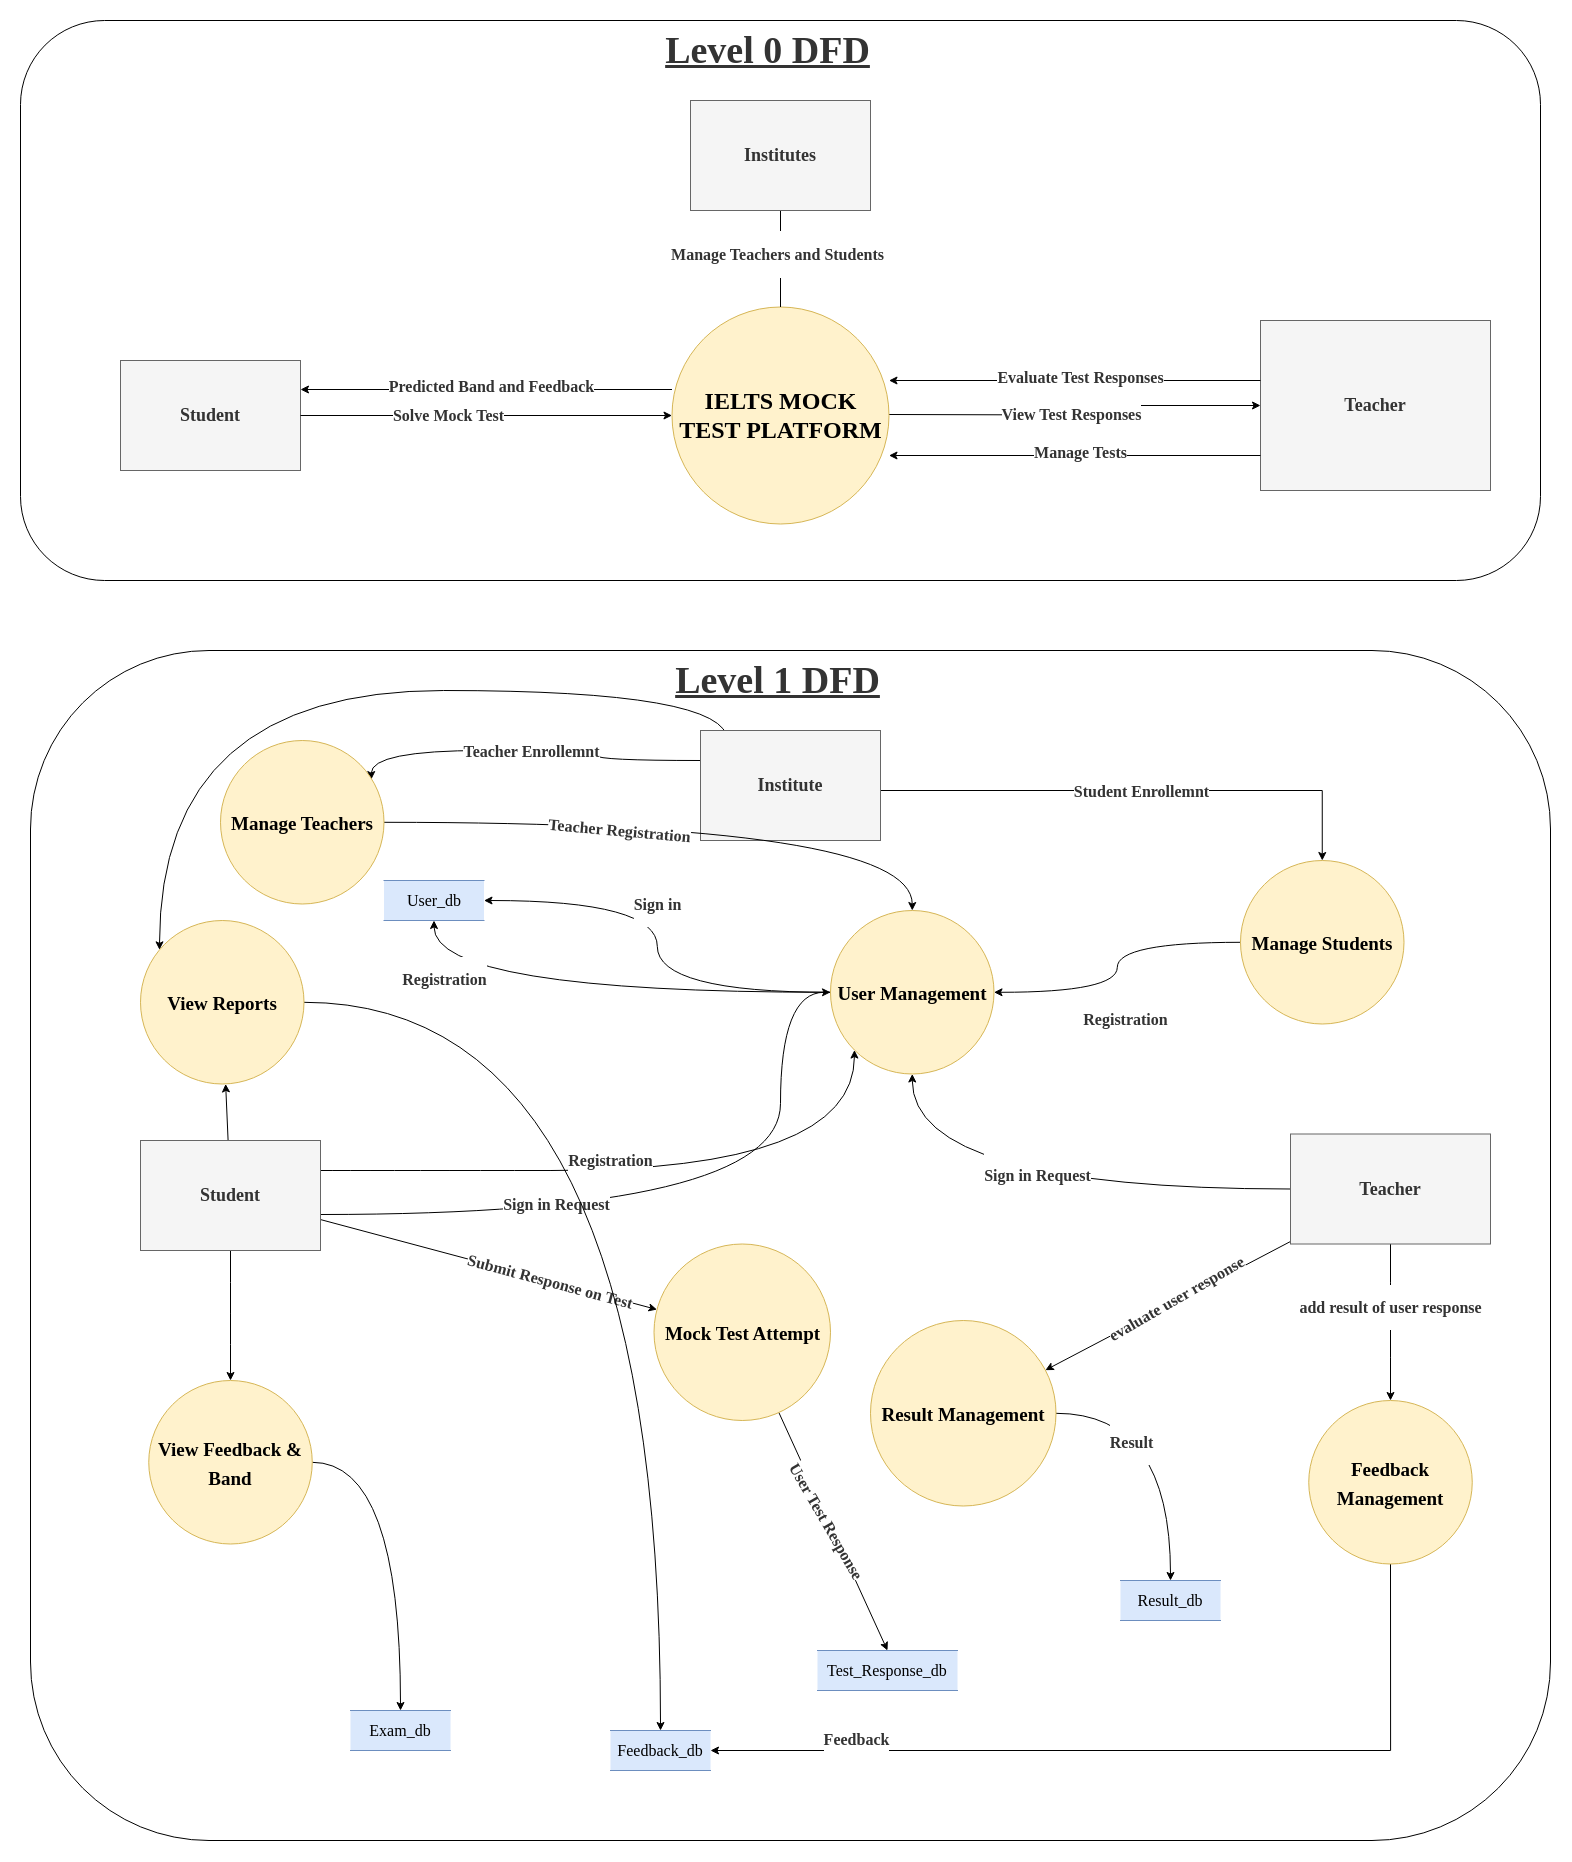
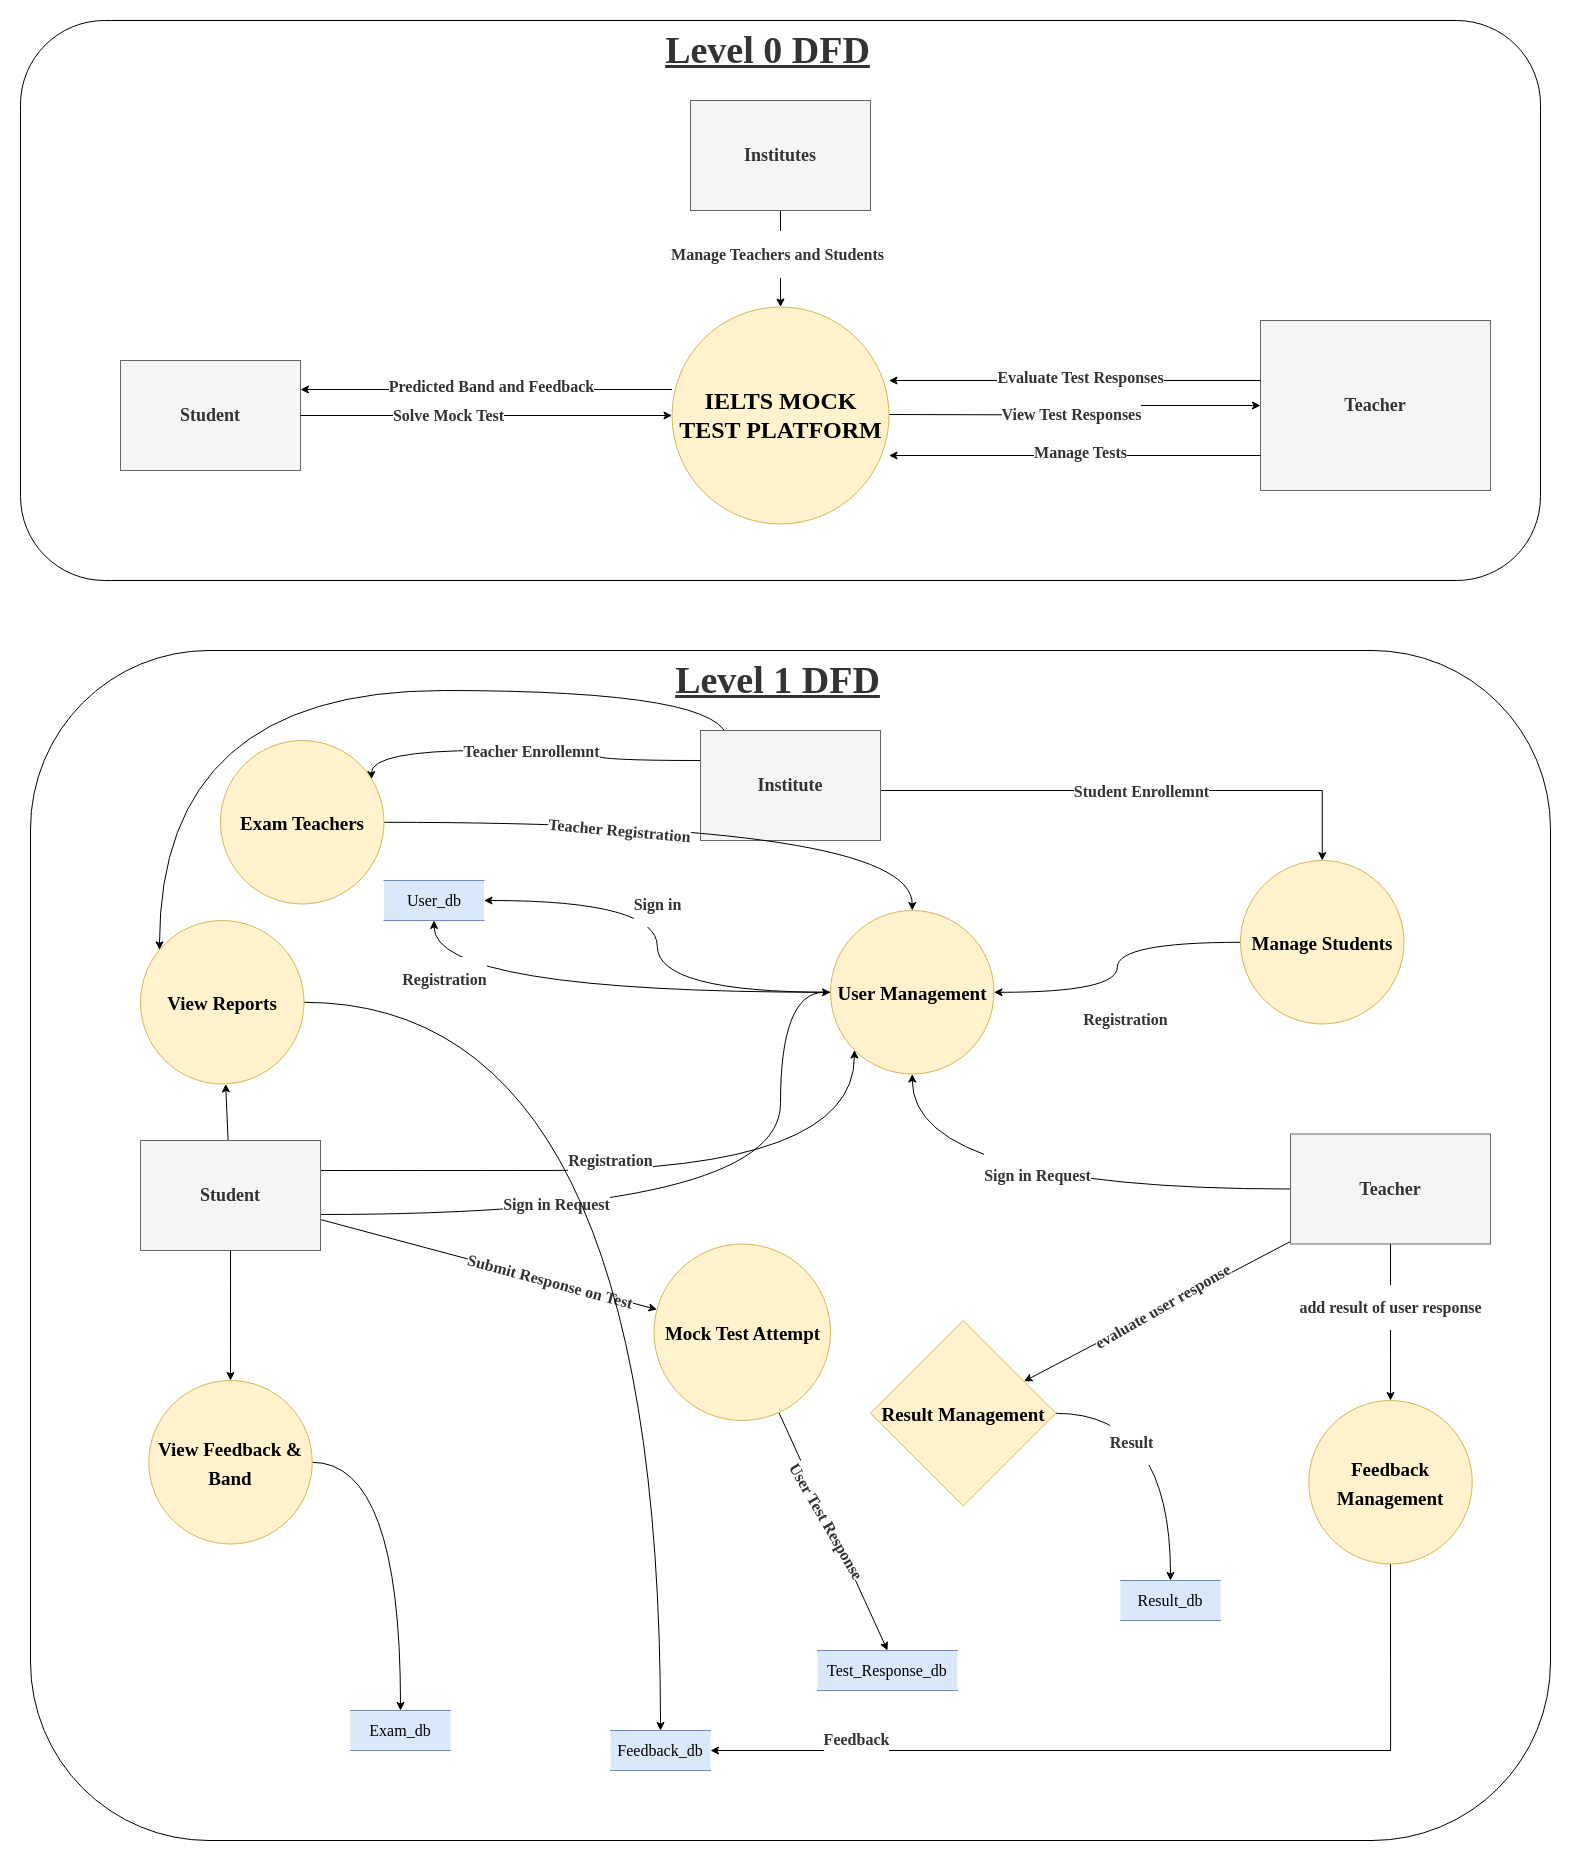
(781, 302) -> (781, 299)
(303, 823) -> (303, 823)
(963, 1413) -> (963, 1413)
